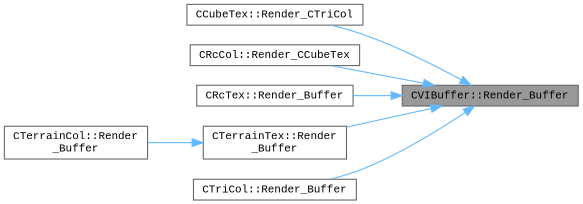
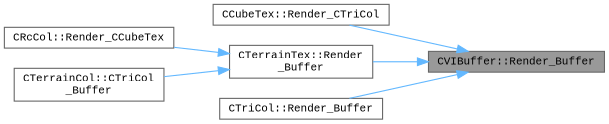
(377, 74) -> (196, 50)
(275, 96) -> none
(76, 143) -> (89, 85)
